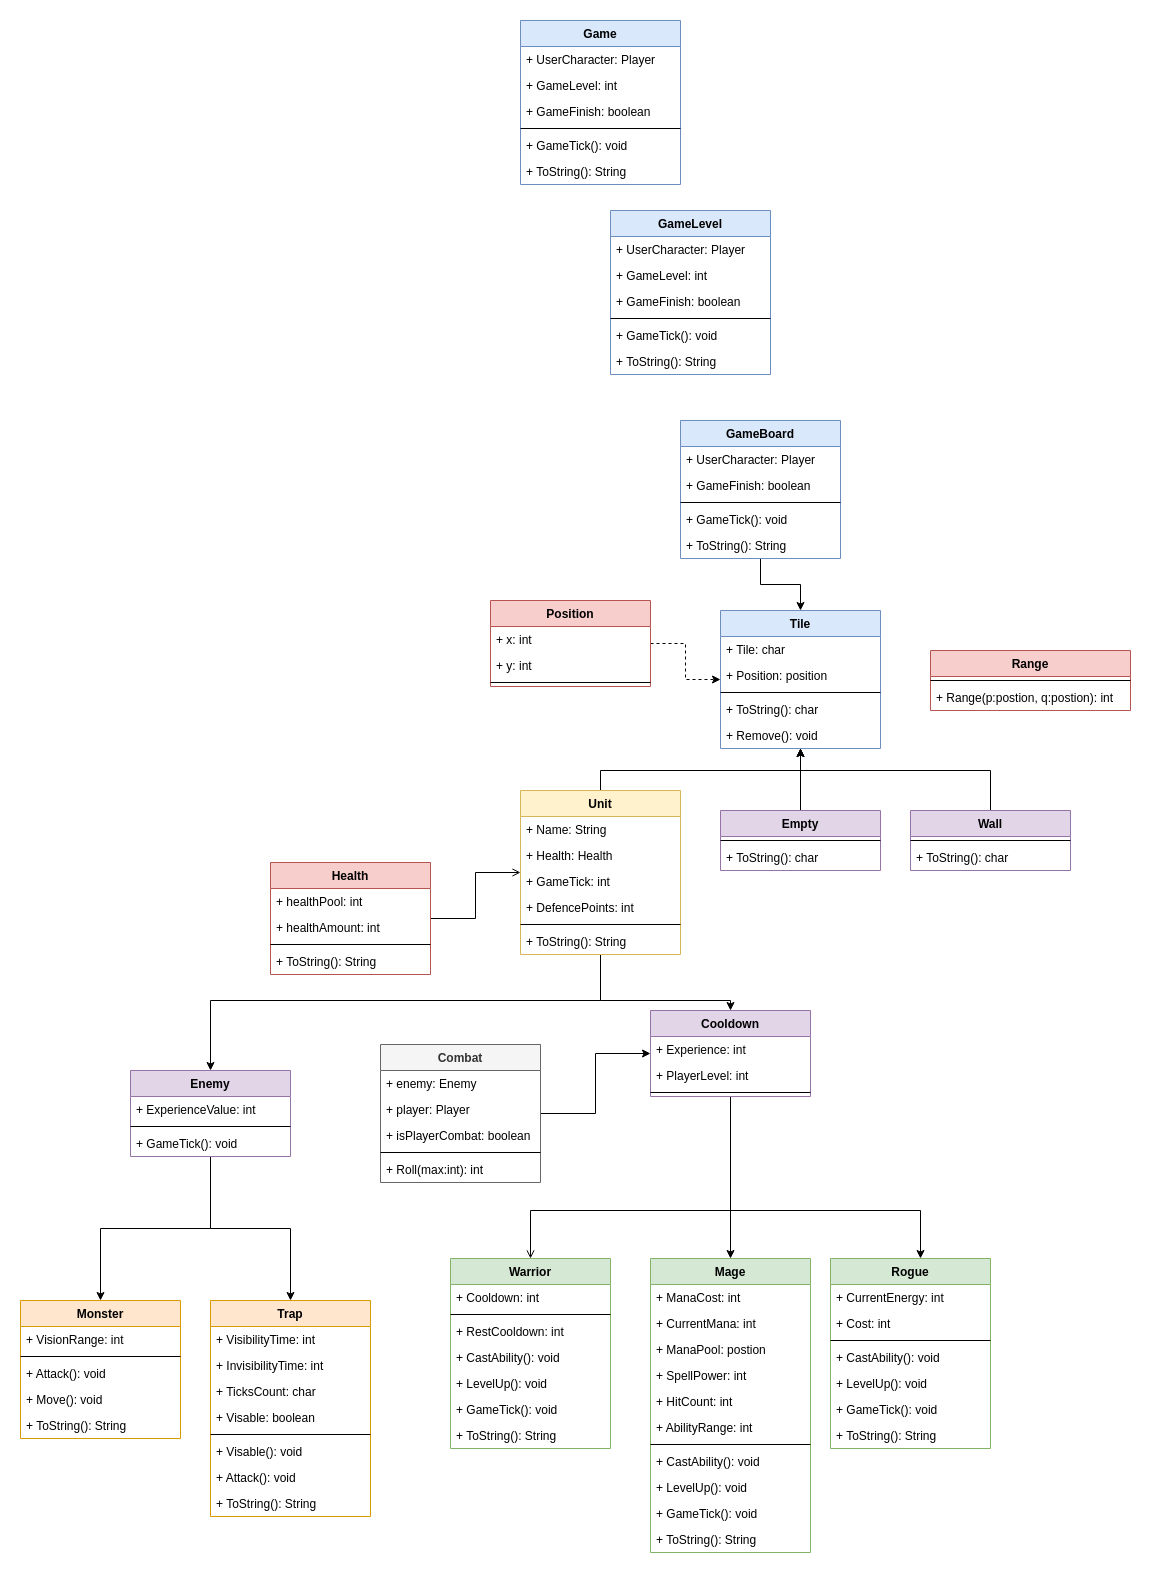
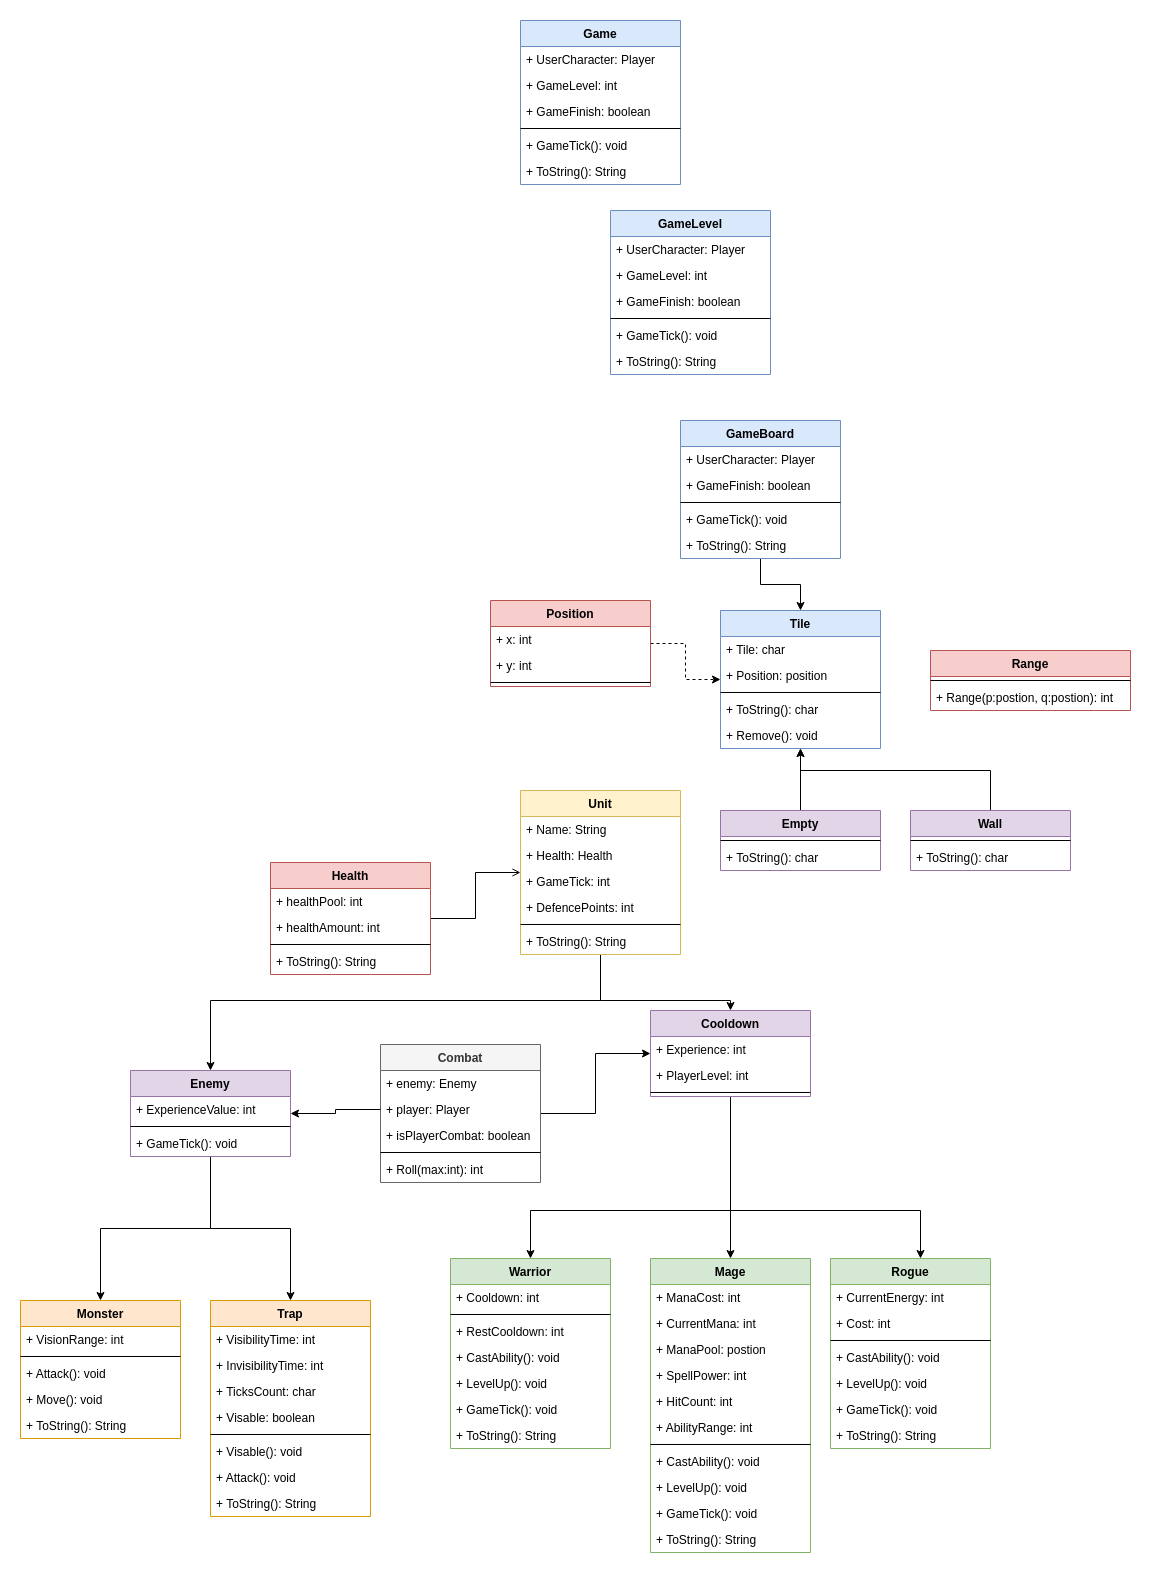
(690, 771) -> none
none -> (337, 1110)
(531, 1252) -> (531, 1250)
